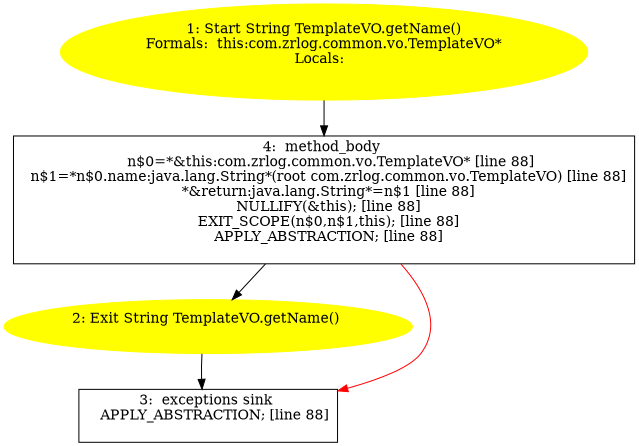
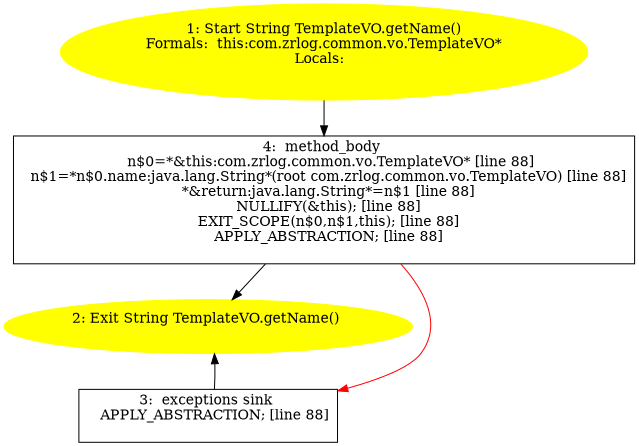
(202, 366) -> (215, 377)
